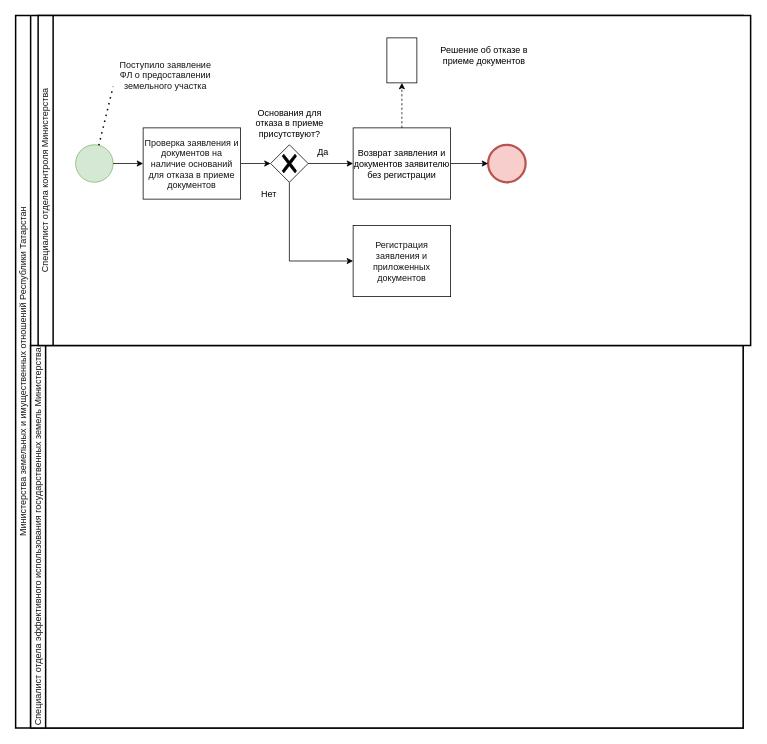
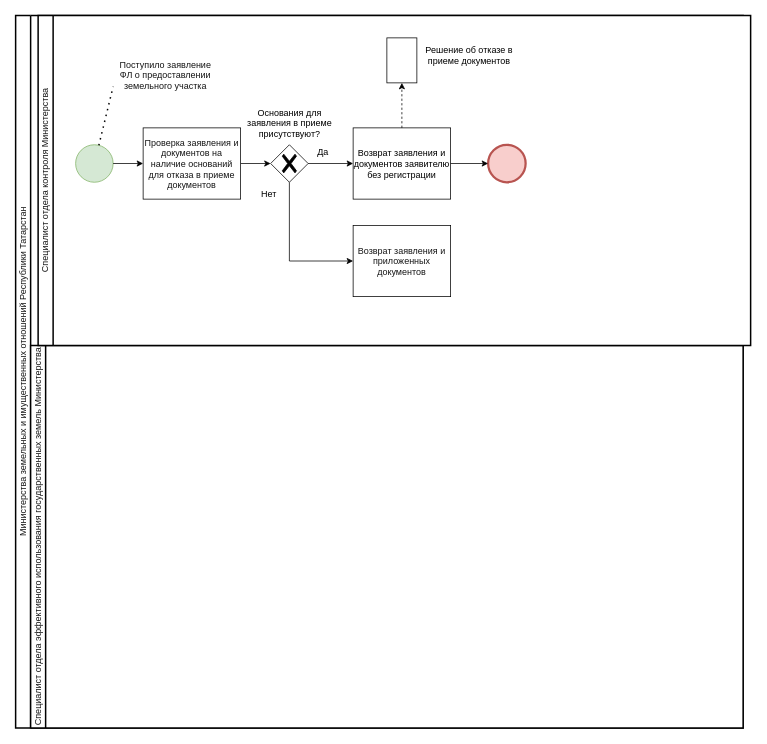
(484, 55) -> (469, 55)
(290, 123) -> (290, 123)
(402, 261) -> (402, 261)
